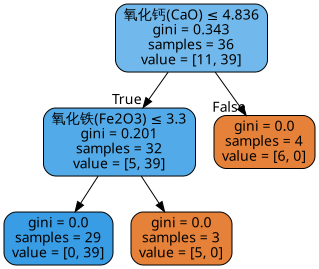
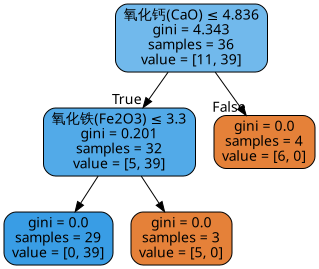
(192, 30) -> (192, 30)
